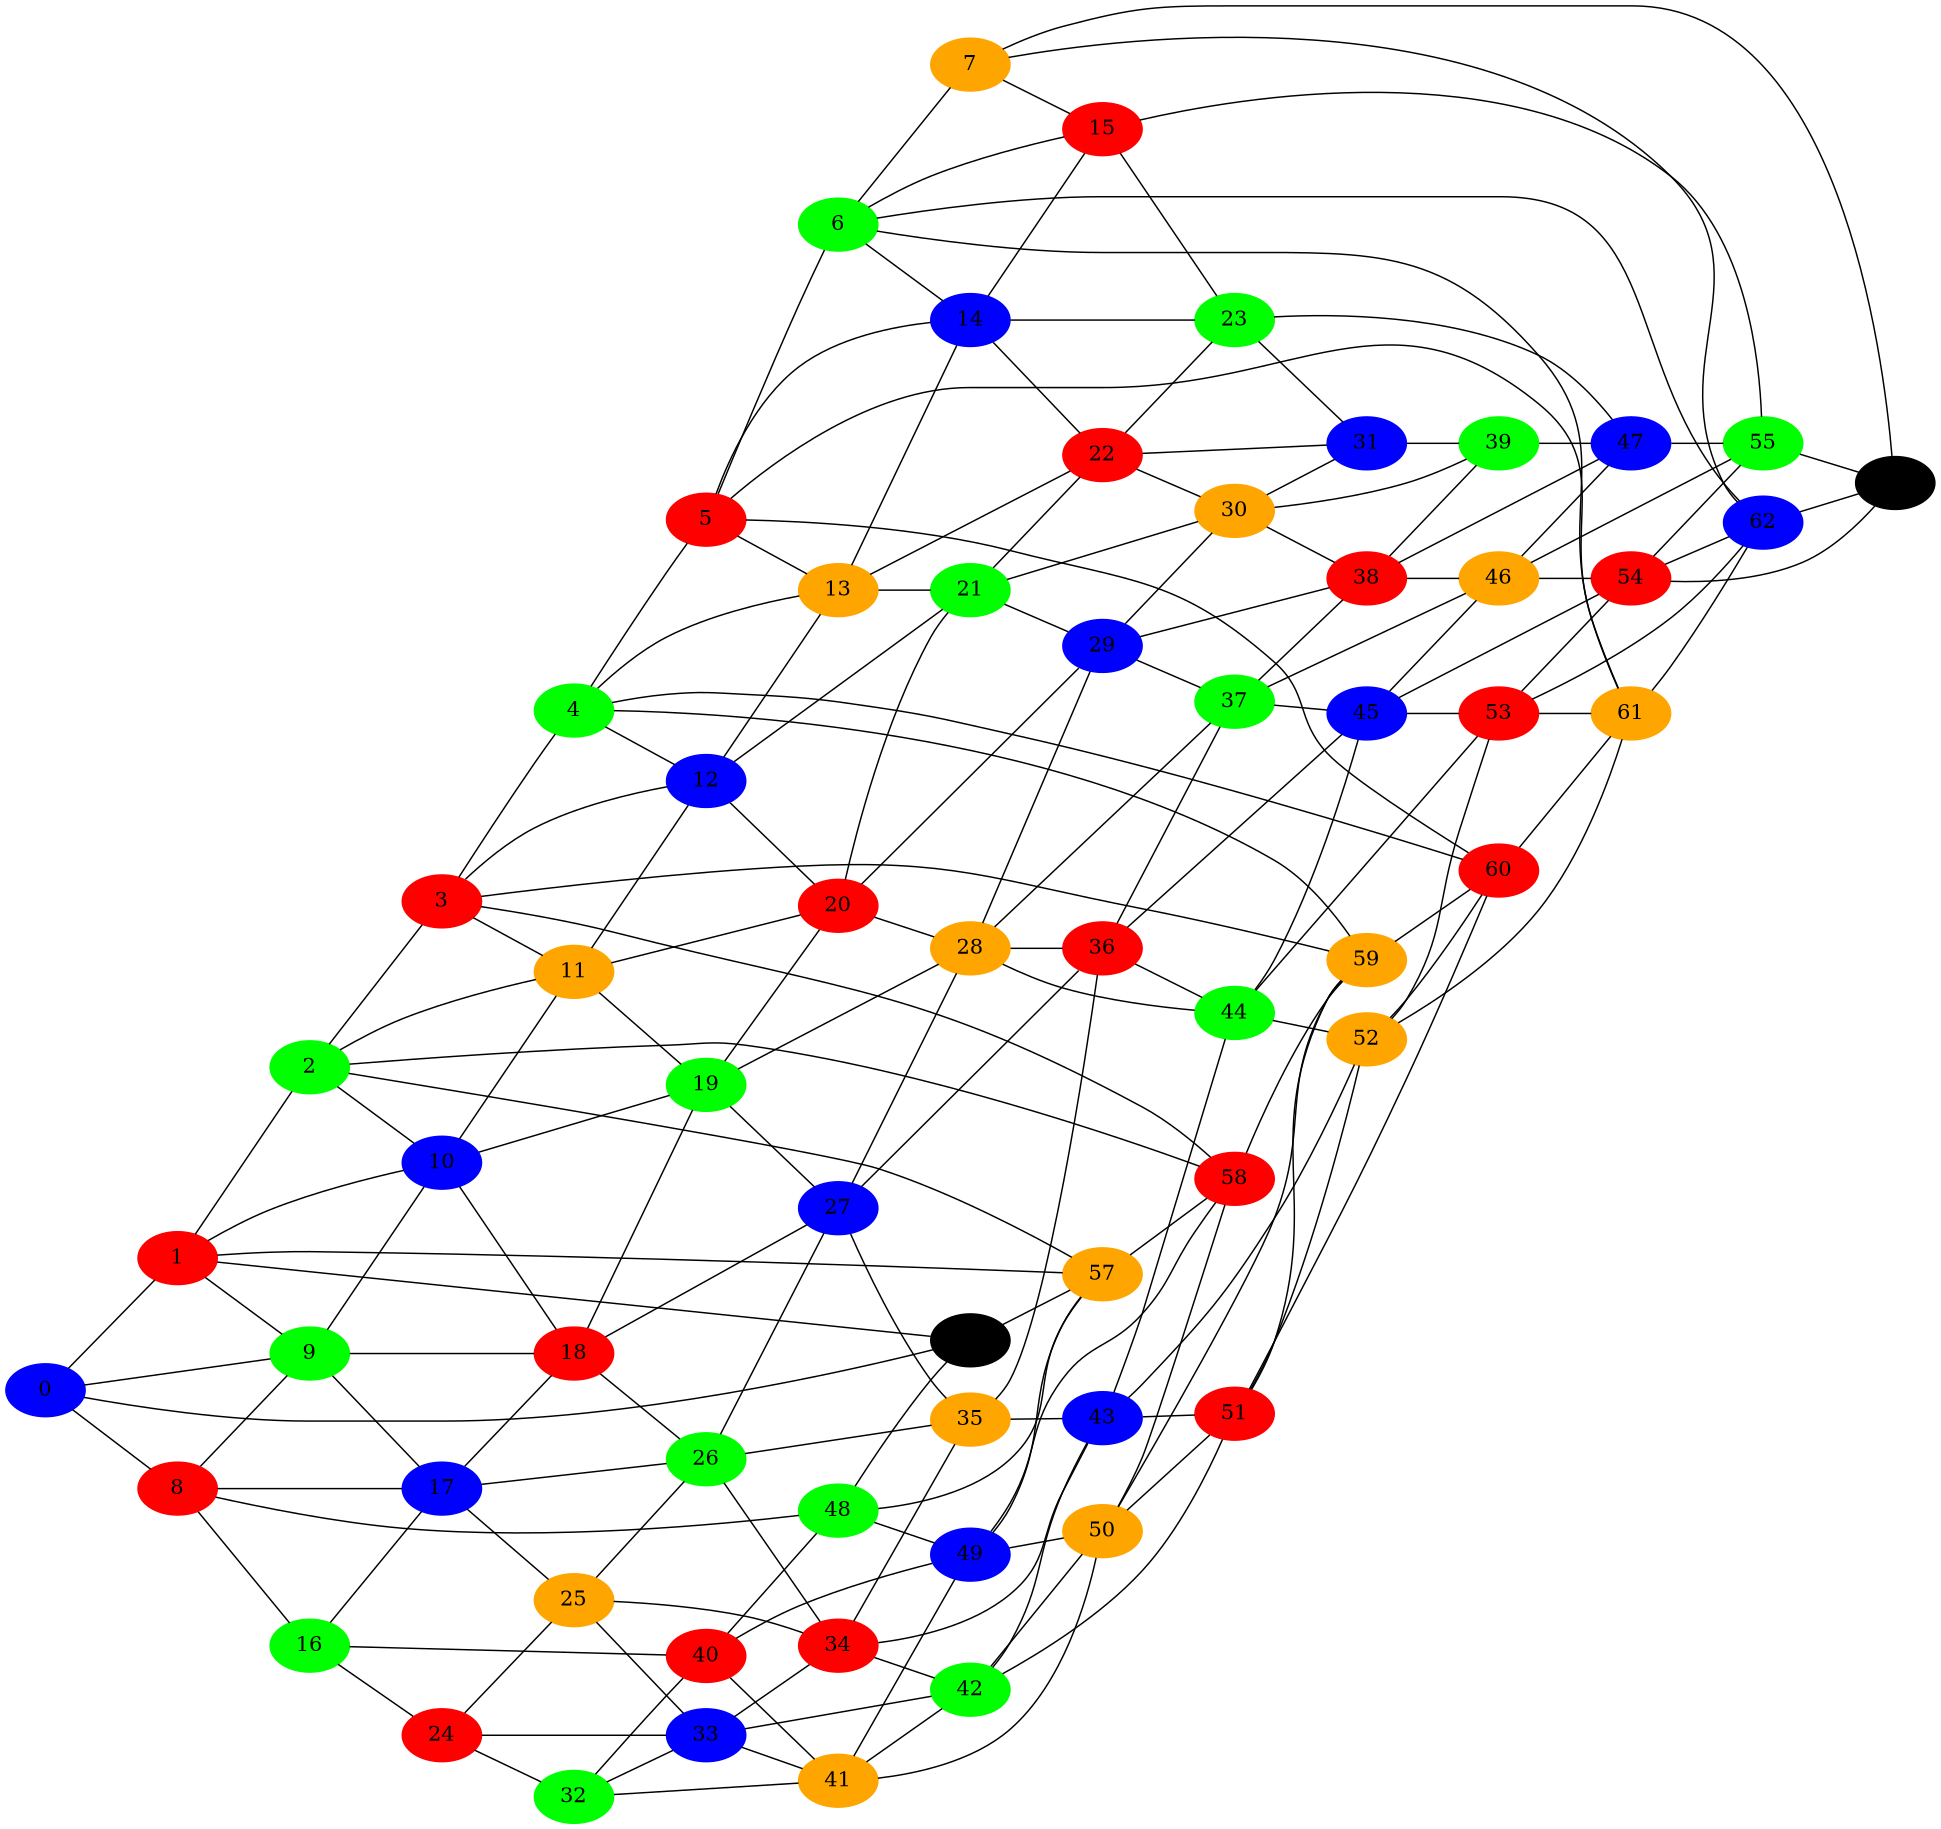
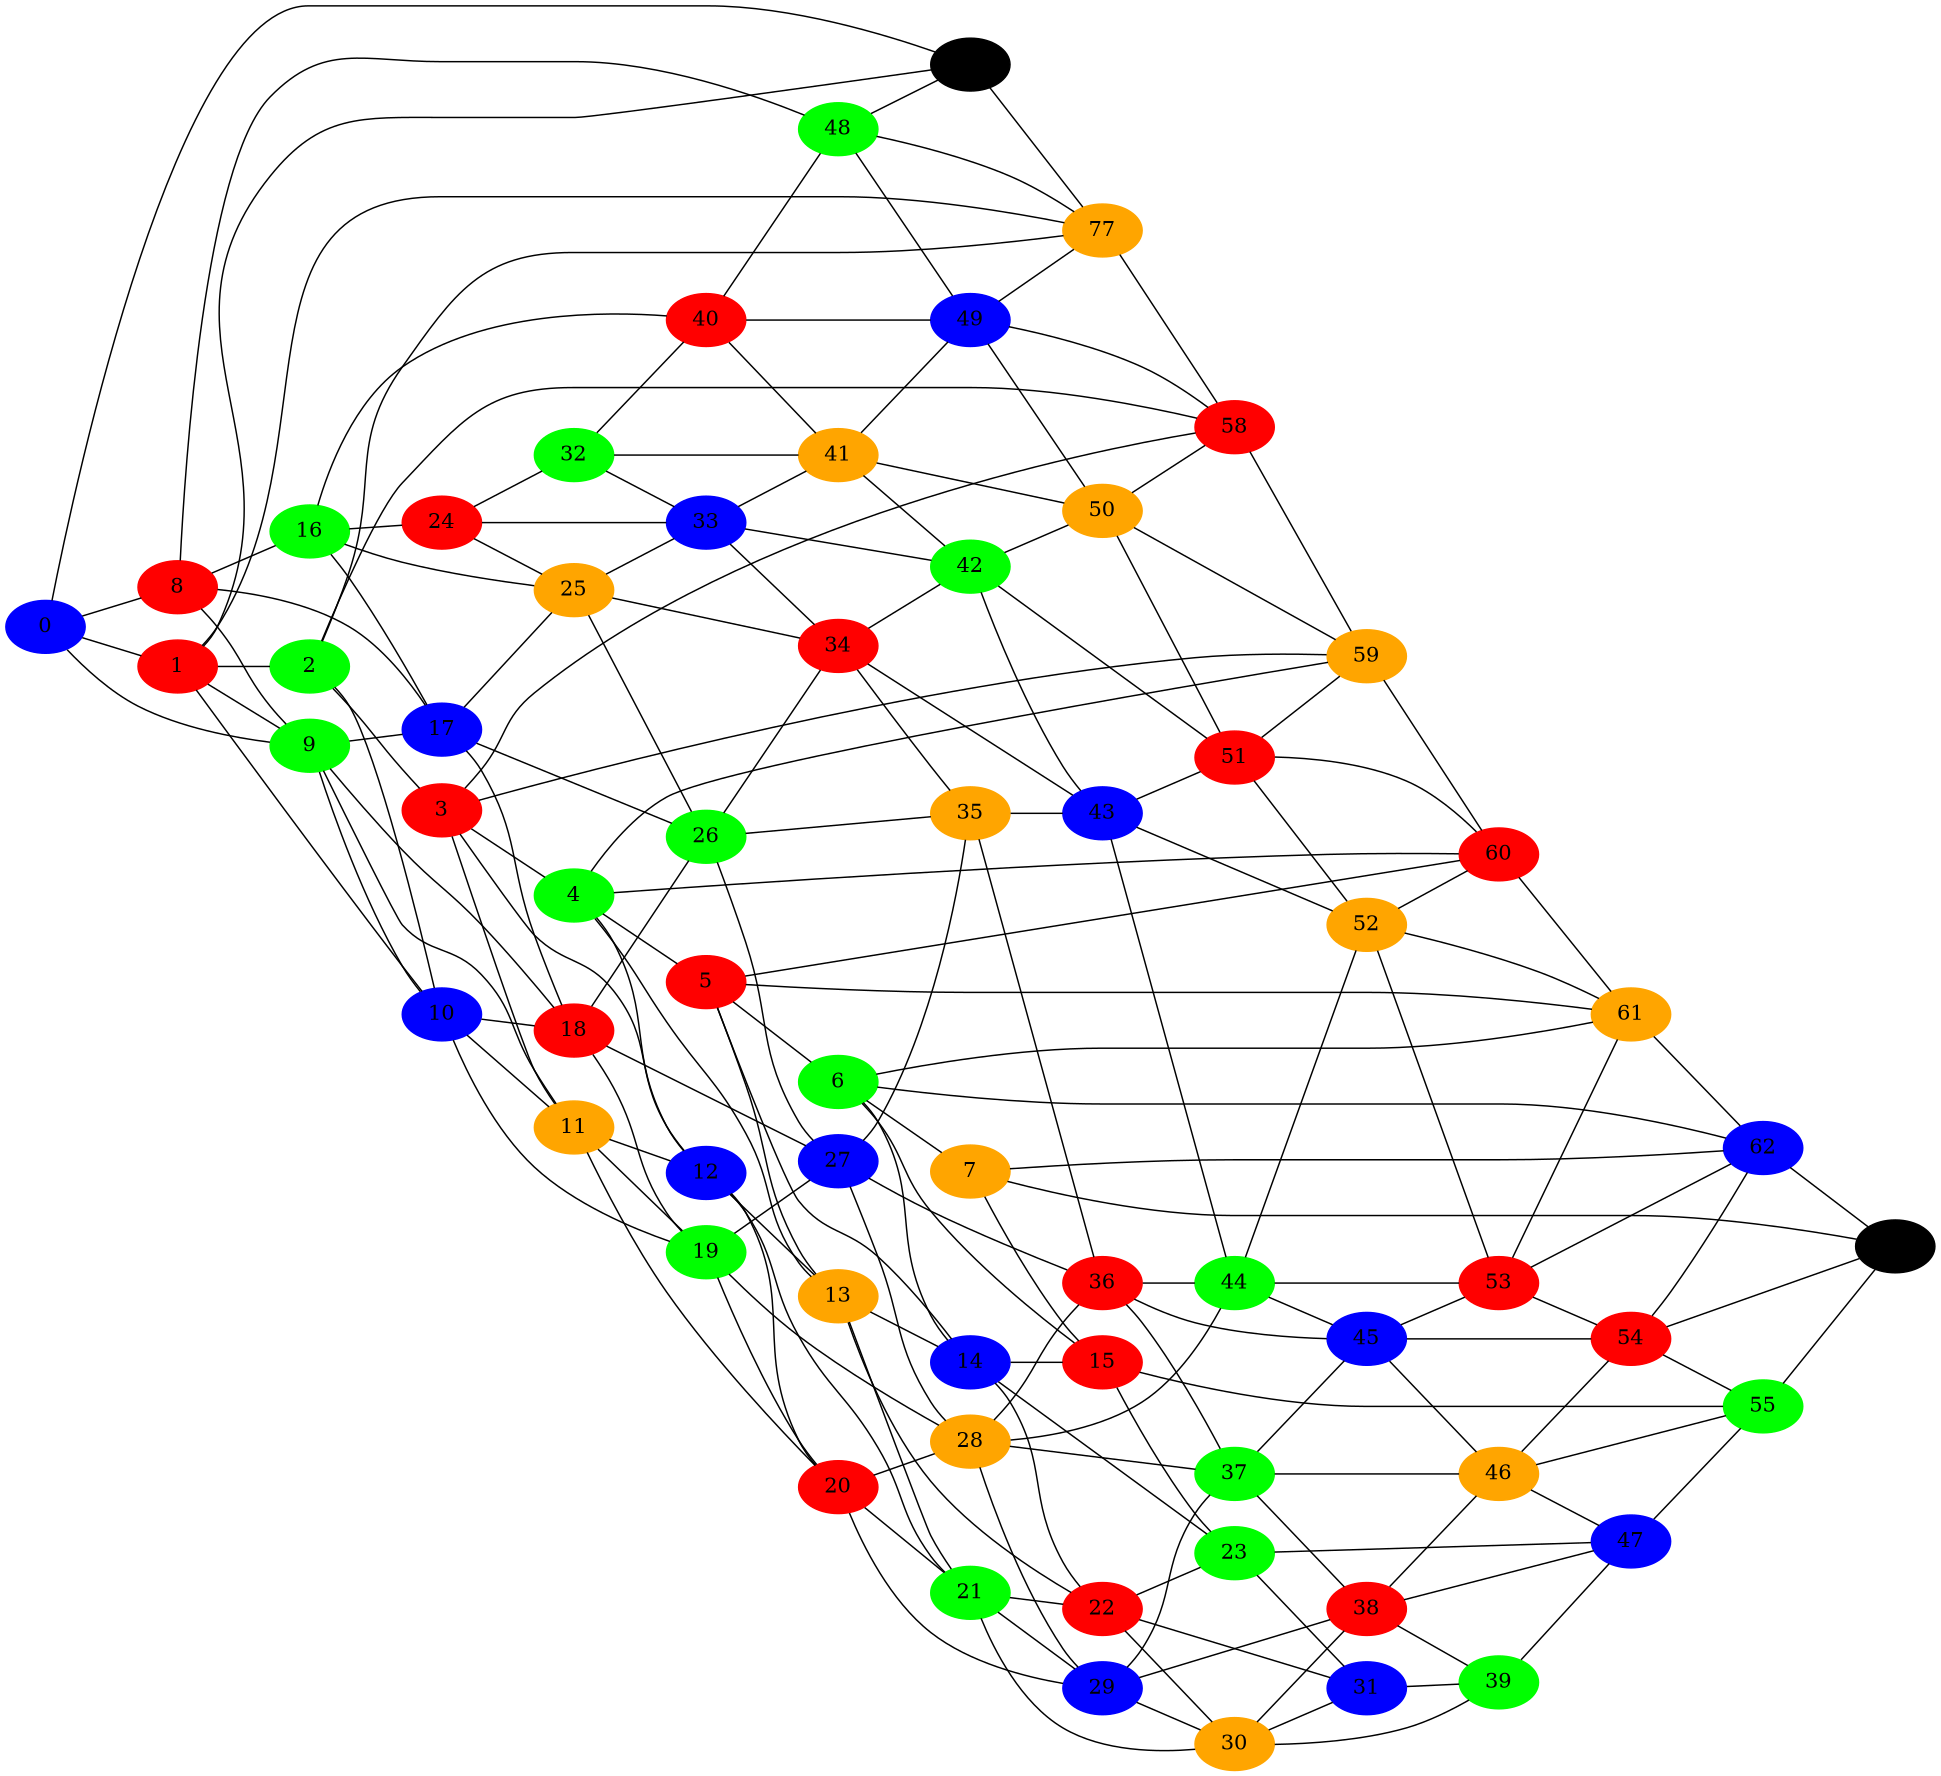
none -> (438, 570)
(435, 1007) -> (441, 950)
(1103, 1274) -> (1103, 230)
